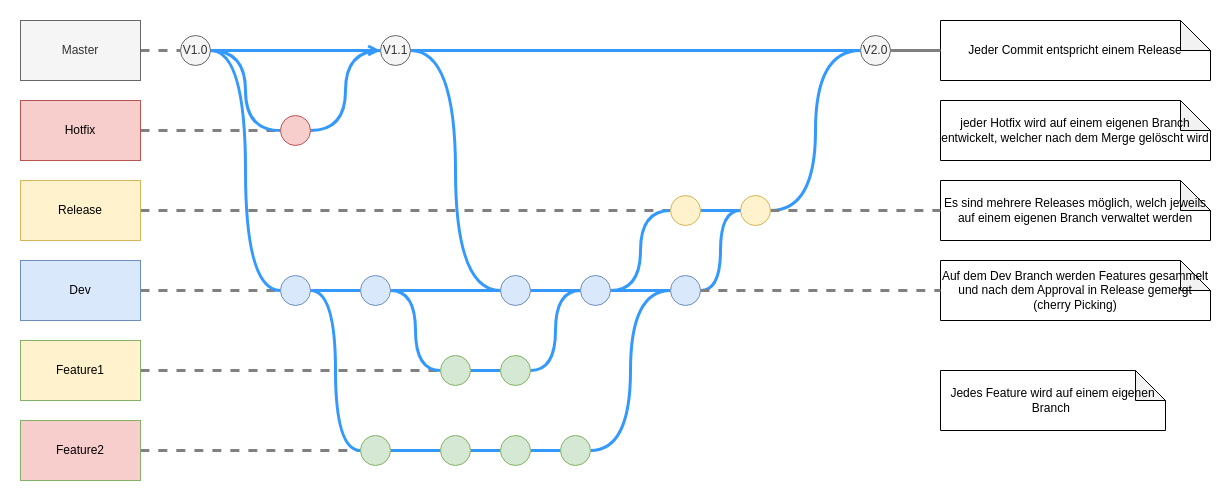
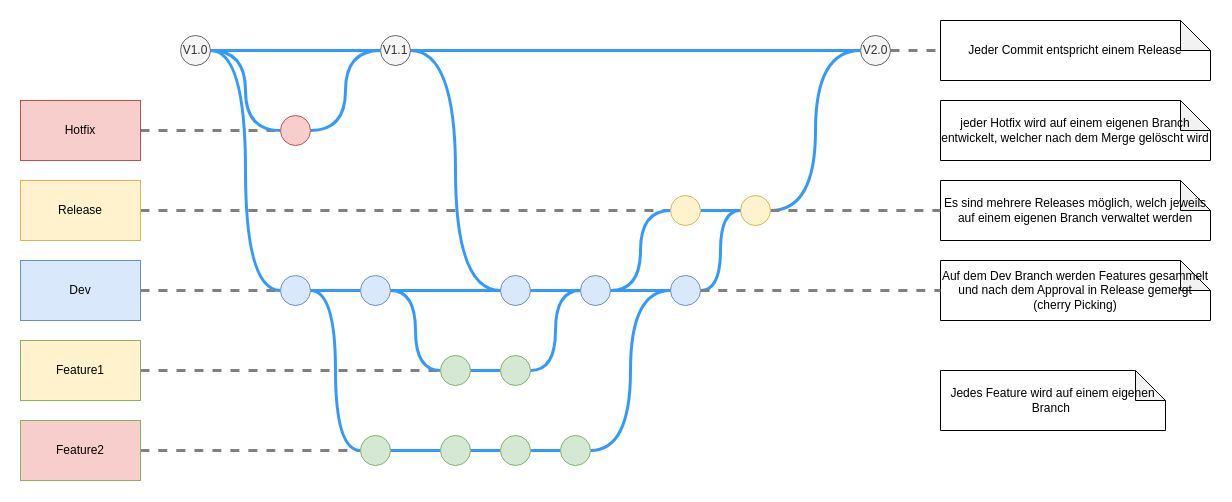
(81, 51) -> none
(161, 51) -> none
(368, 51) -> (368, 51)
(919, 51) -> (919, 51)
